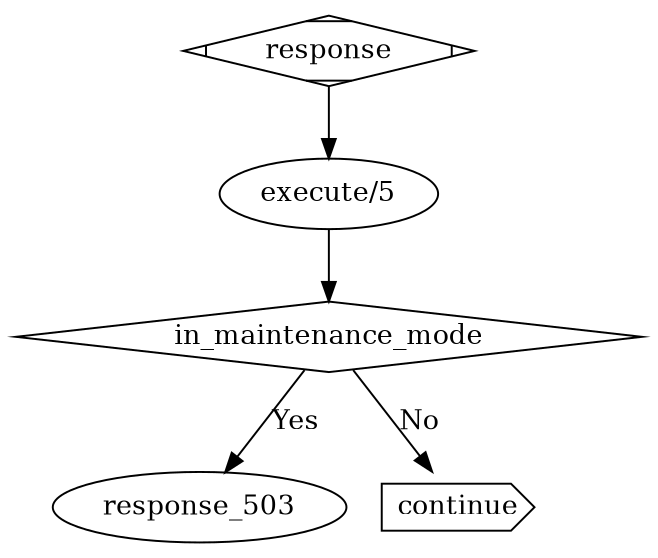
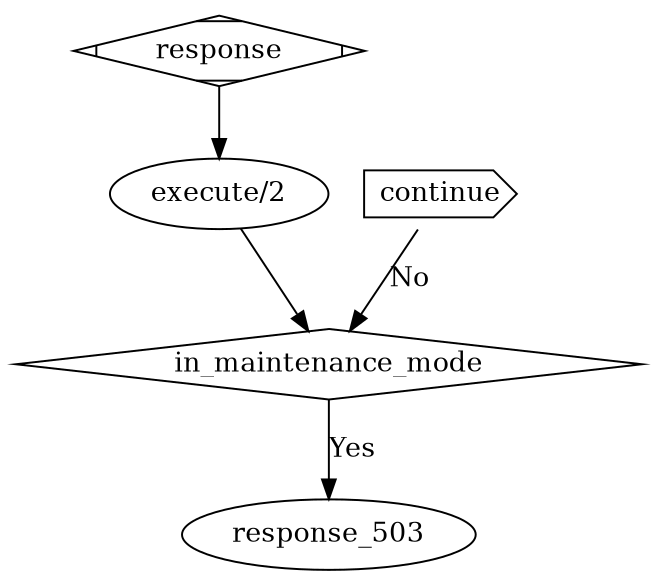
(329, 194) -> (219, 194)
(387, 413) -> (390, 272)
